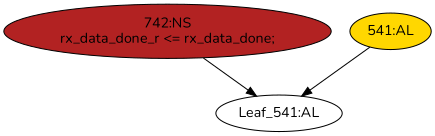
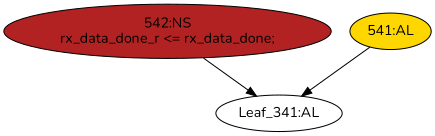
(168, 31) -> (168, 31)
(279, 113) -> (279, 113)
